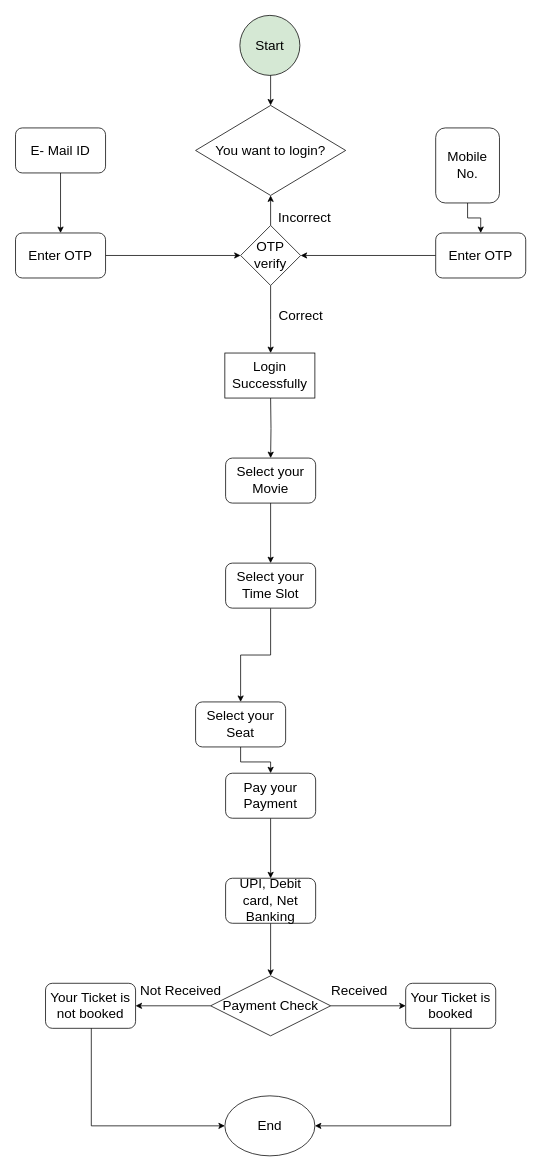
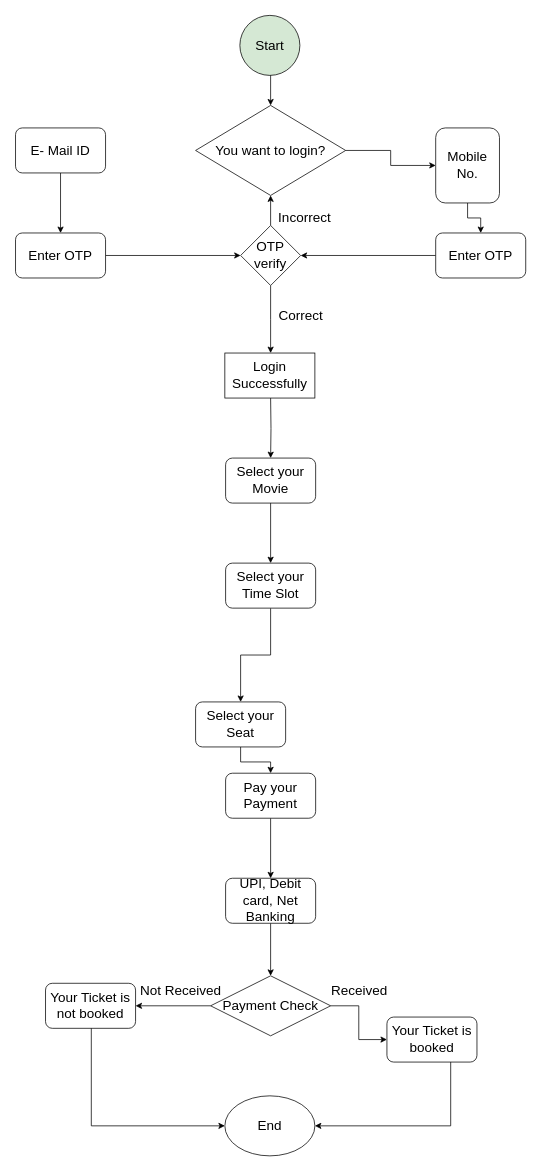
none -> (390, 155)
(450, 1005) -> (432, 1039)
